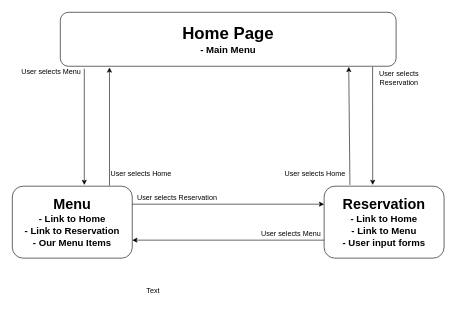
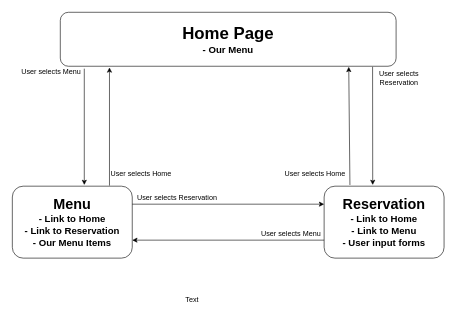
(228, 39) -> (228, 39)
(153, 291) -> (192, 300)
